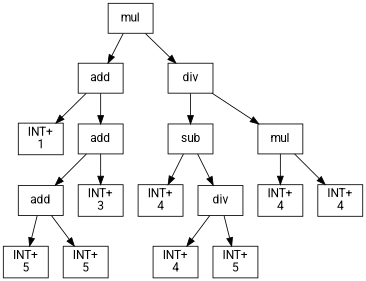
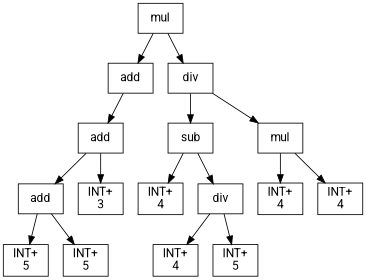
(41, 139) -> none
